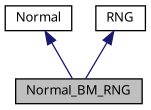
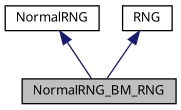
(38, 18) -> (52, 18)
(79, 91) -> (99, 91)
